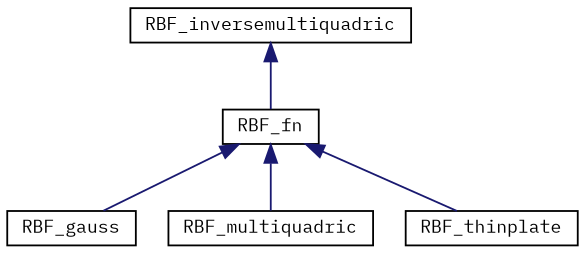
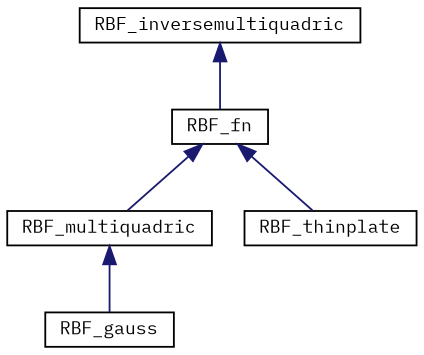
(163, 182) -> (110, 288)
